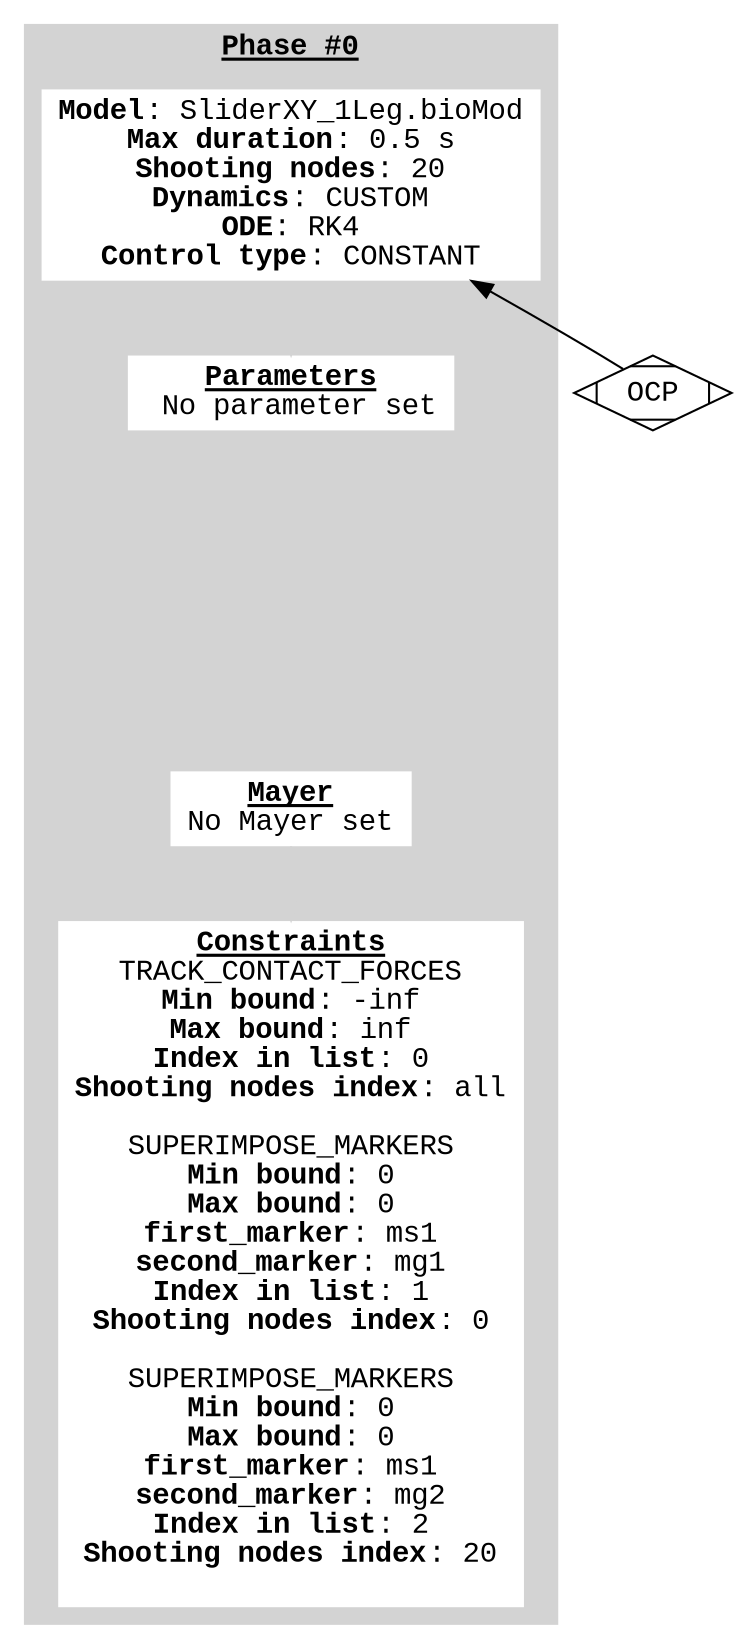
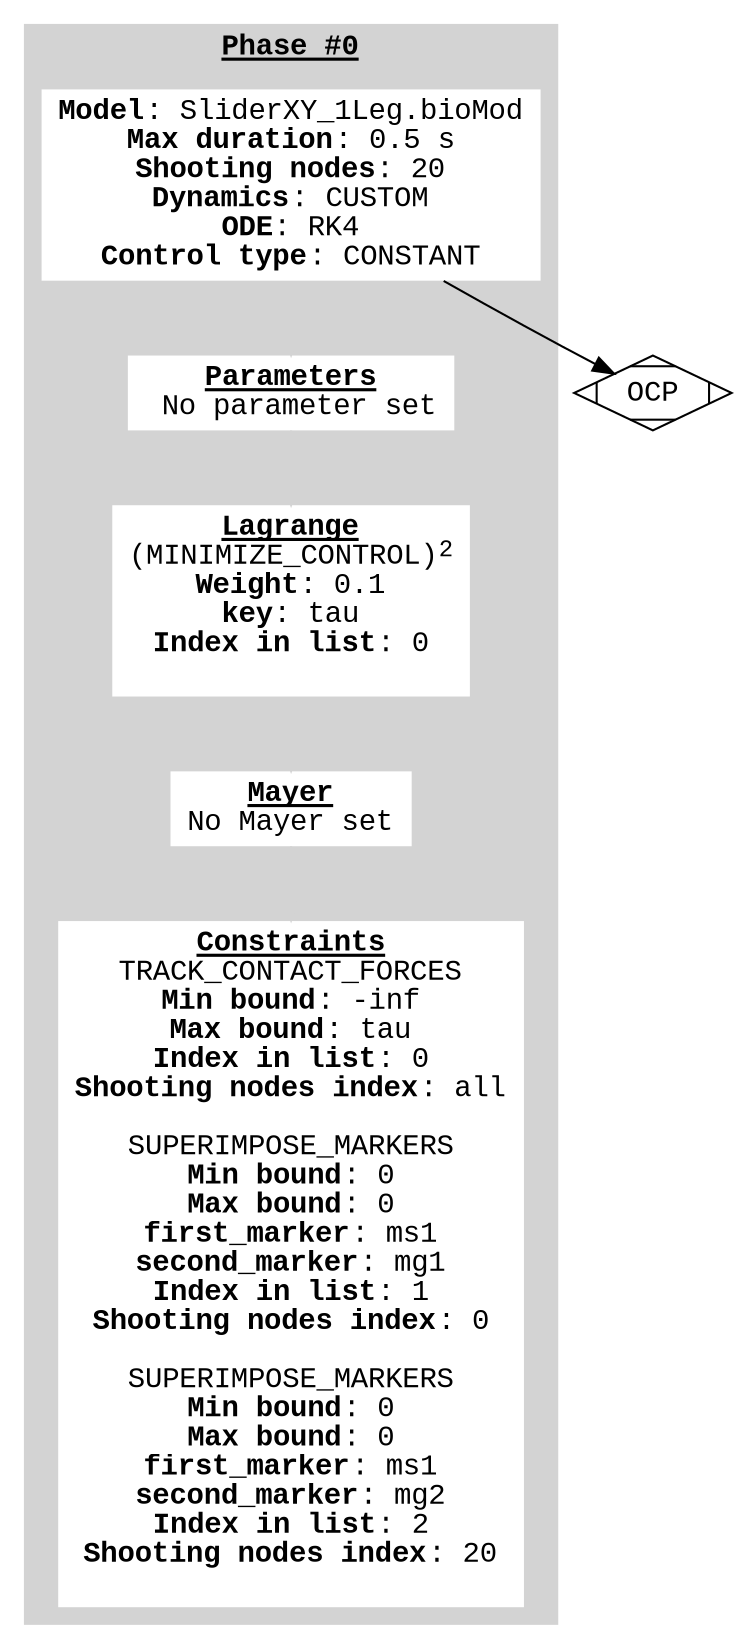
(570, 337) -> (519, 323)
none -> (291, 601)
(369, 1029) -> (369, 1029)
